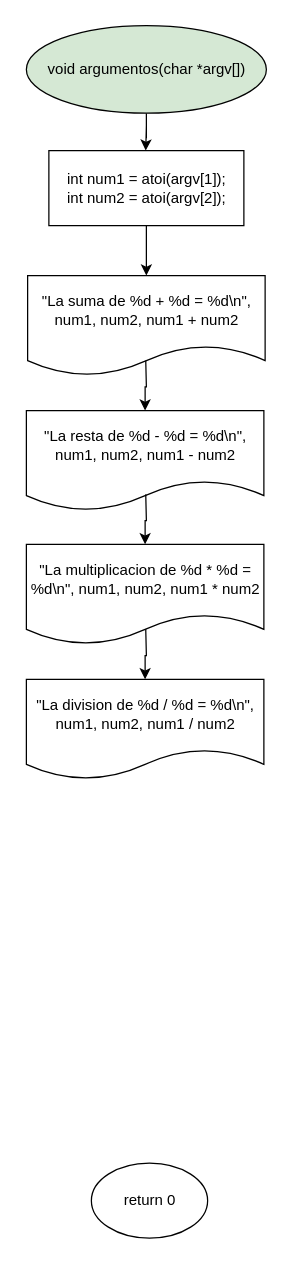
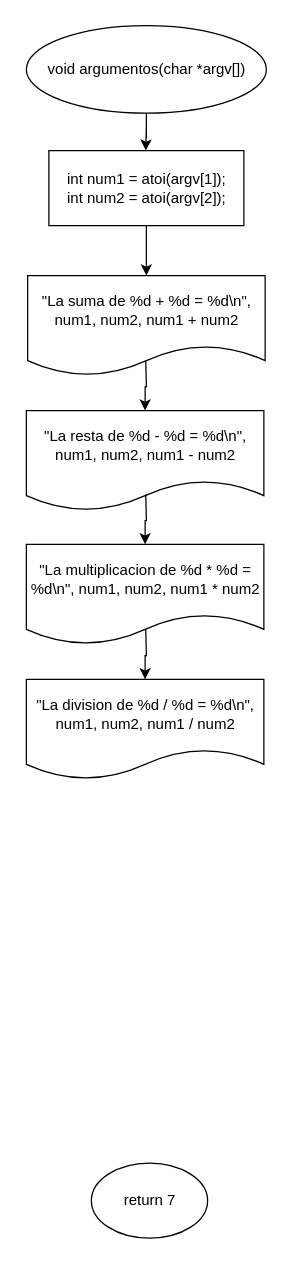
(146, 69) -> (146, 69)
(150, 1201) -> (150, 1201)
